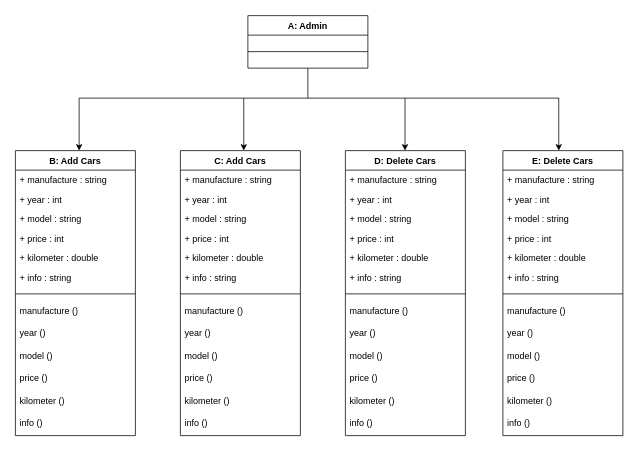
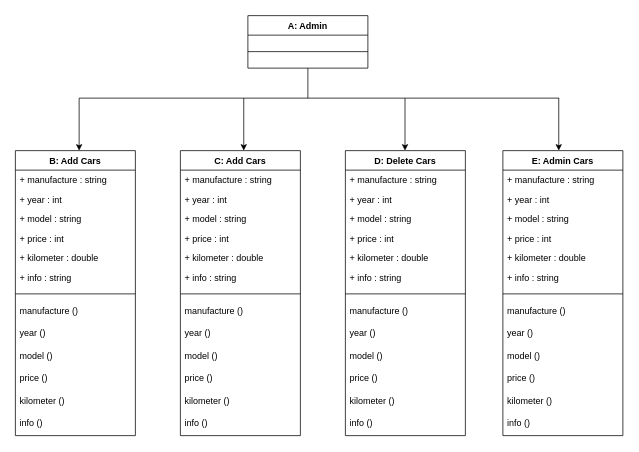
(563, 161) -> (563, 161)
